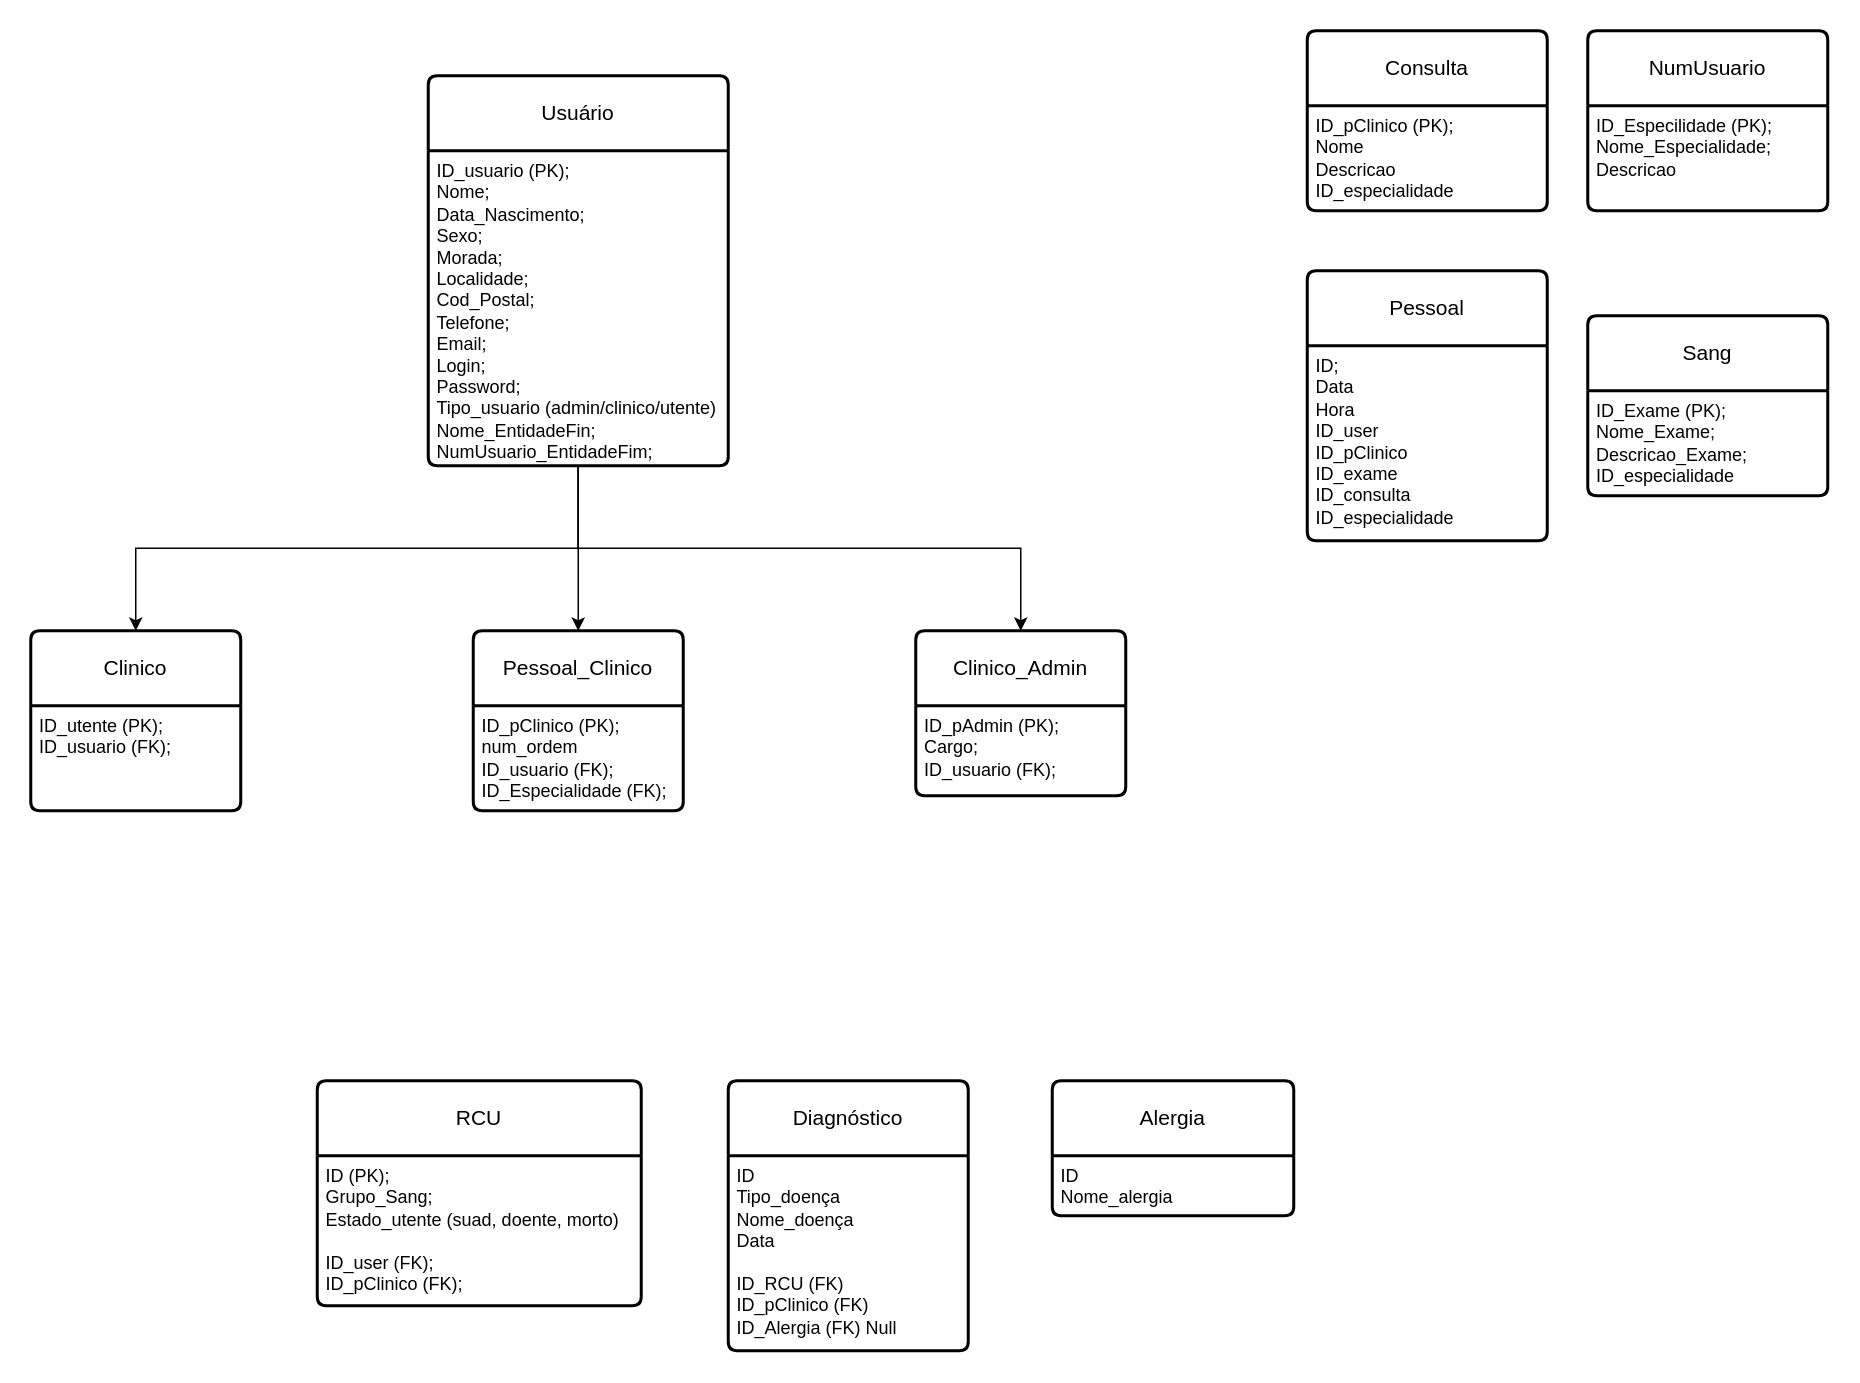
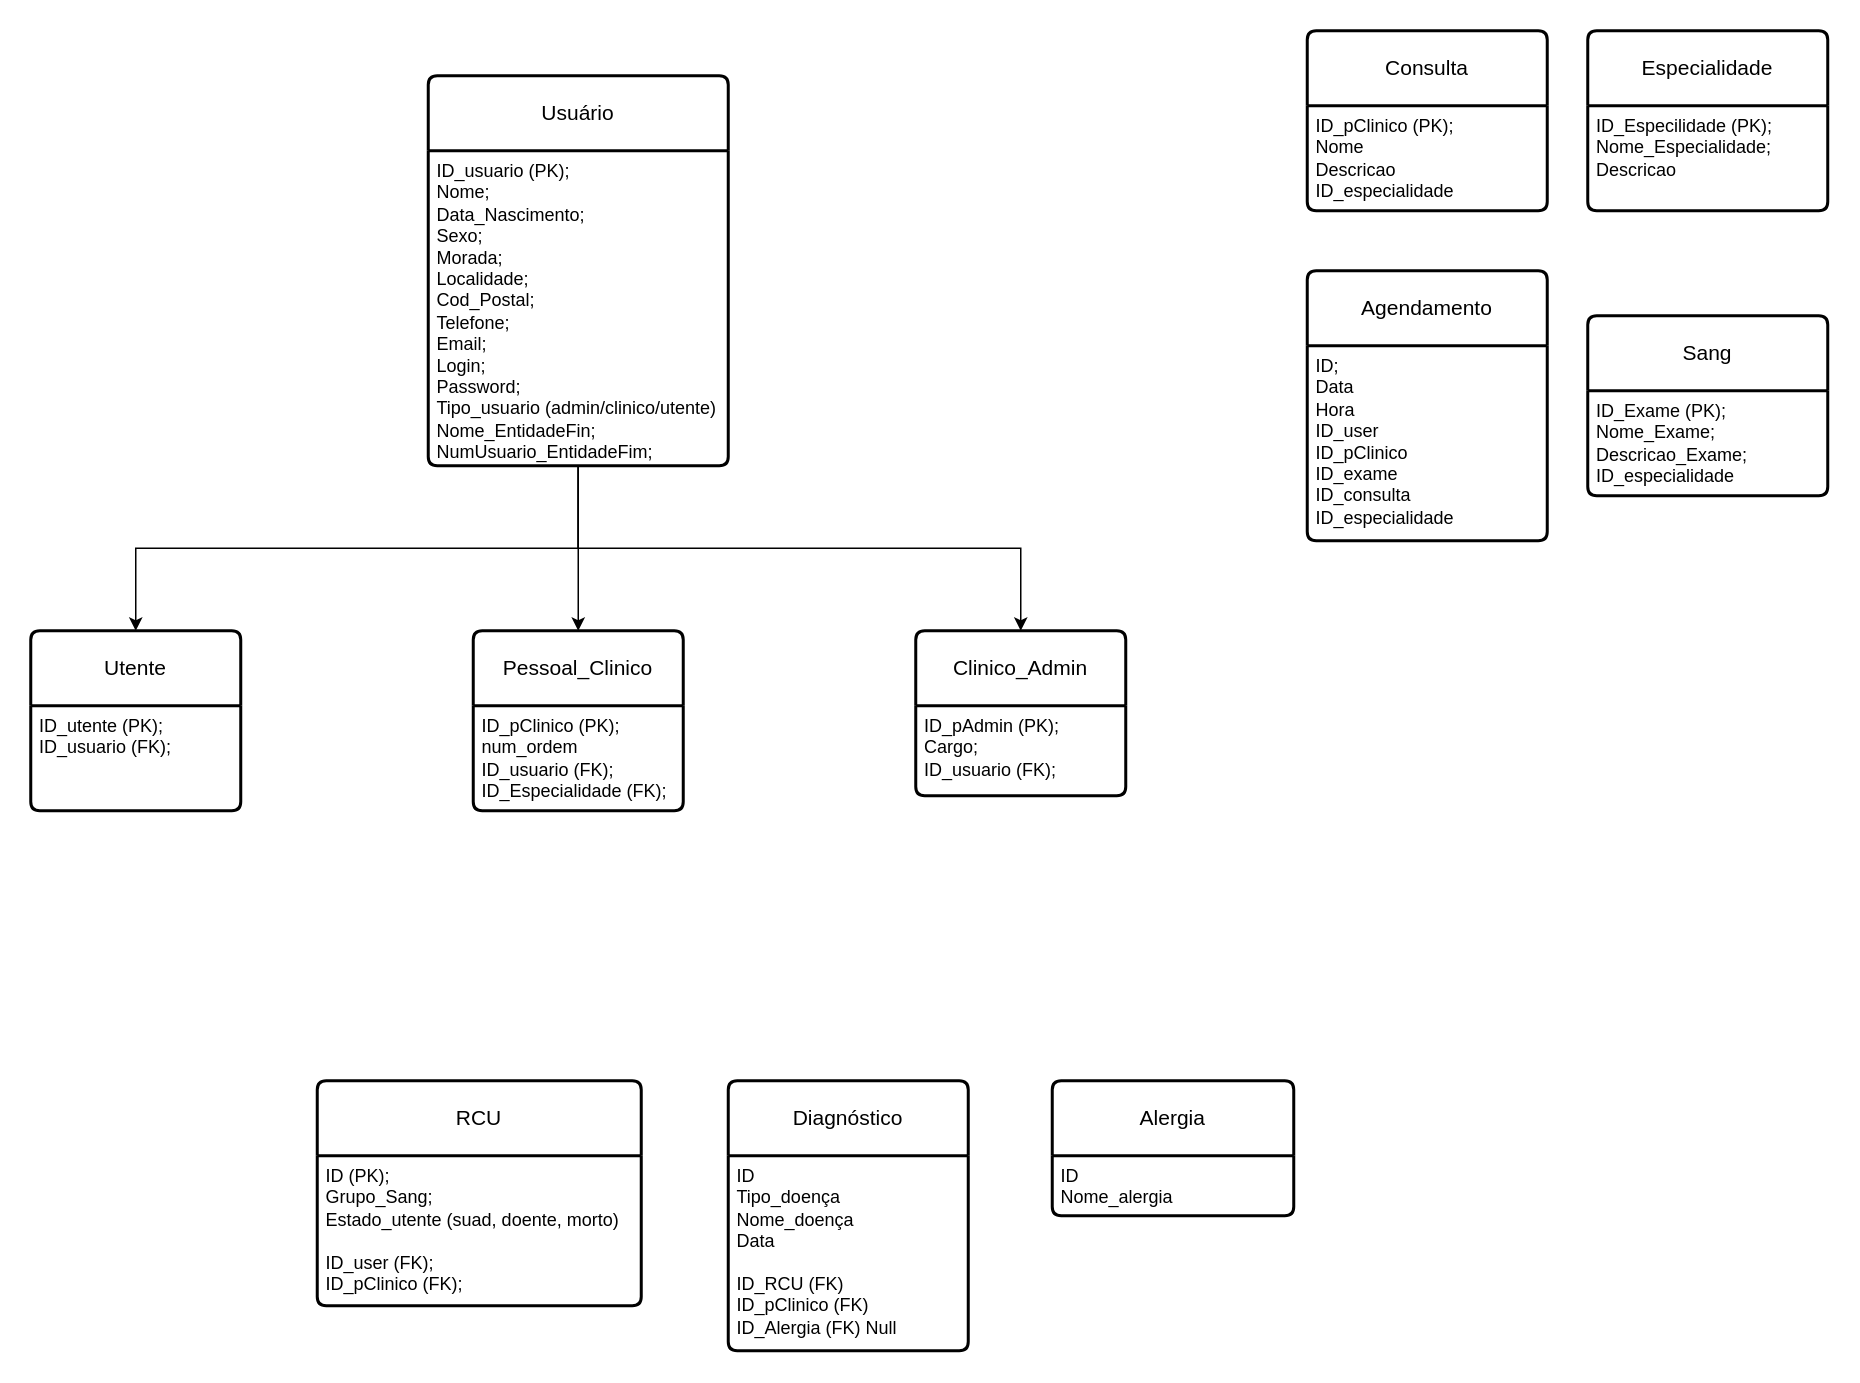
(1708, 68) -> (1708, 68)
(1427, 308) -> (1427, 308)
(136, 668) -> (136, 668)
